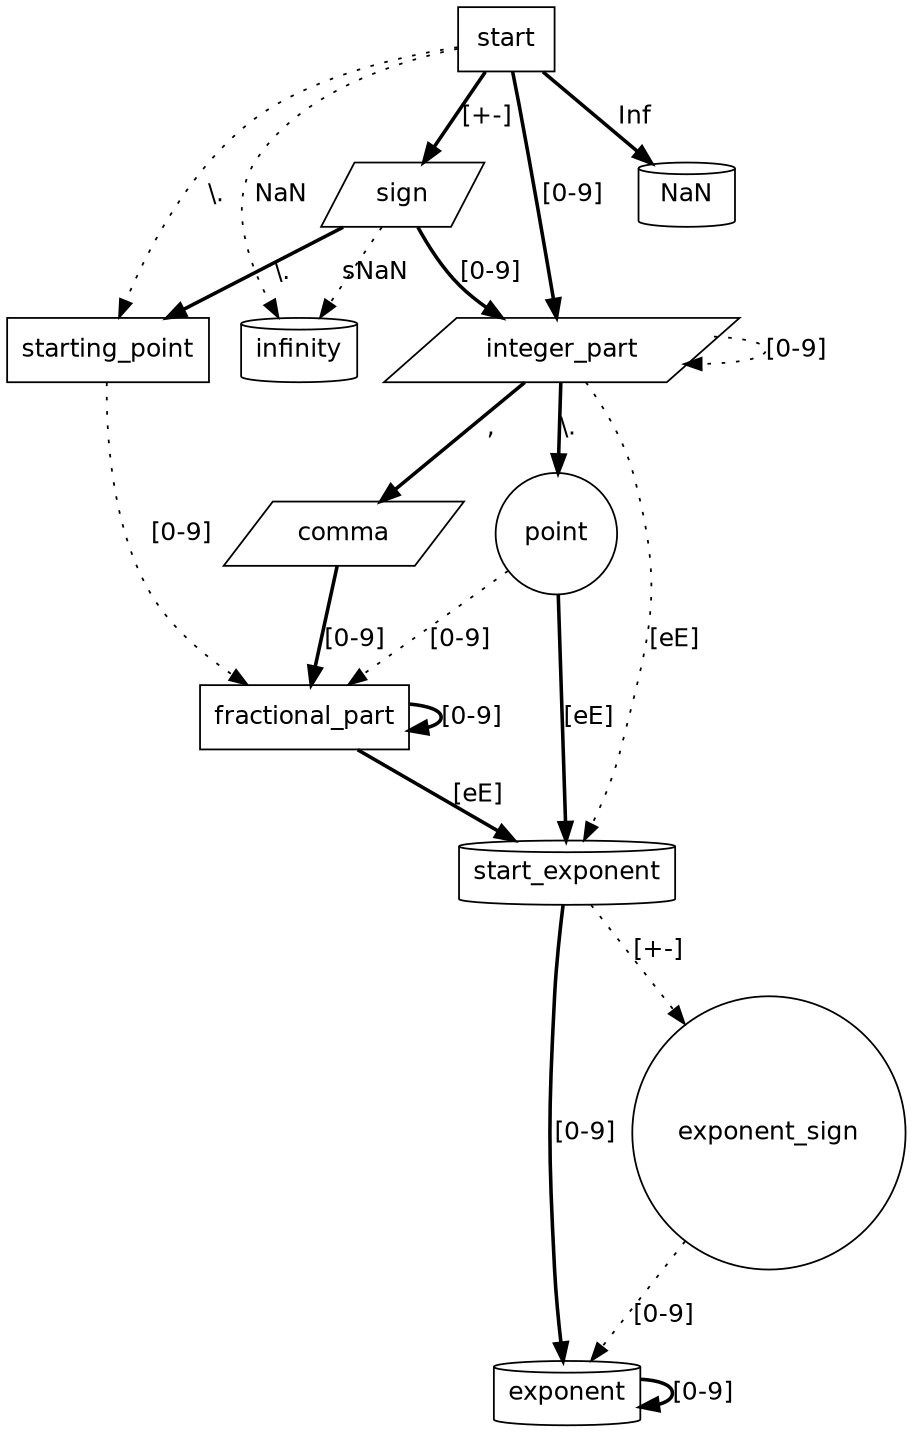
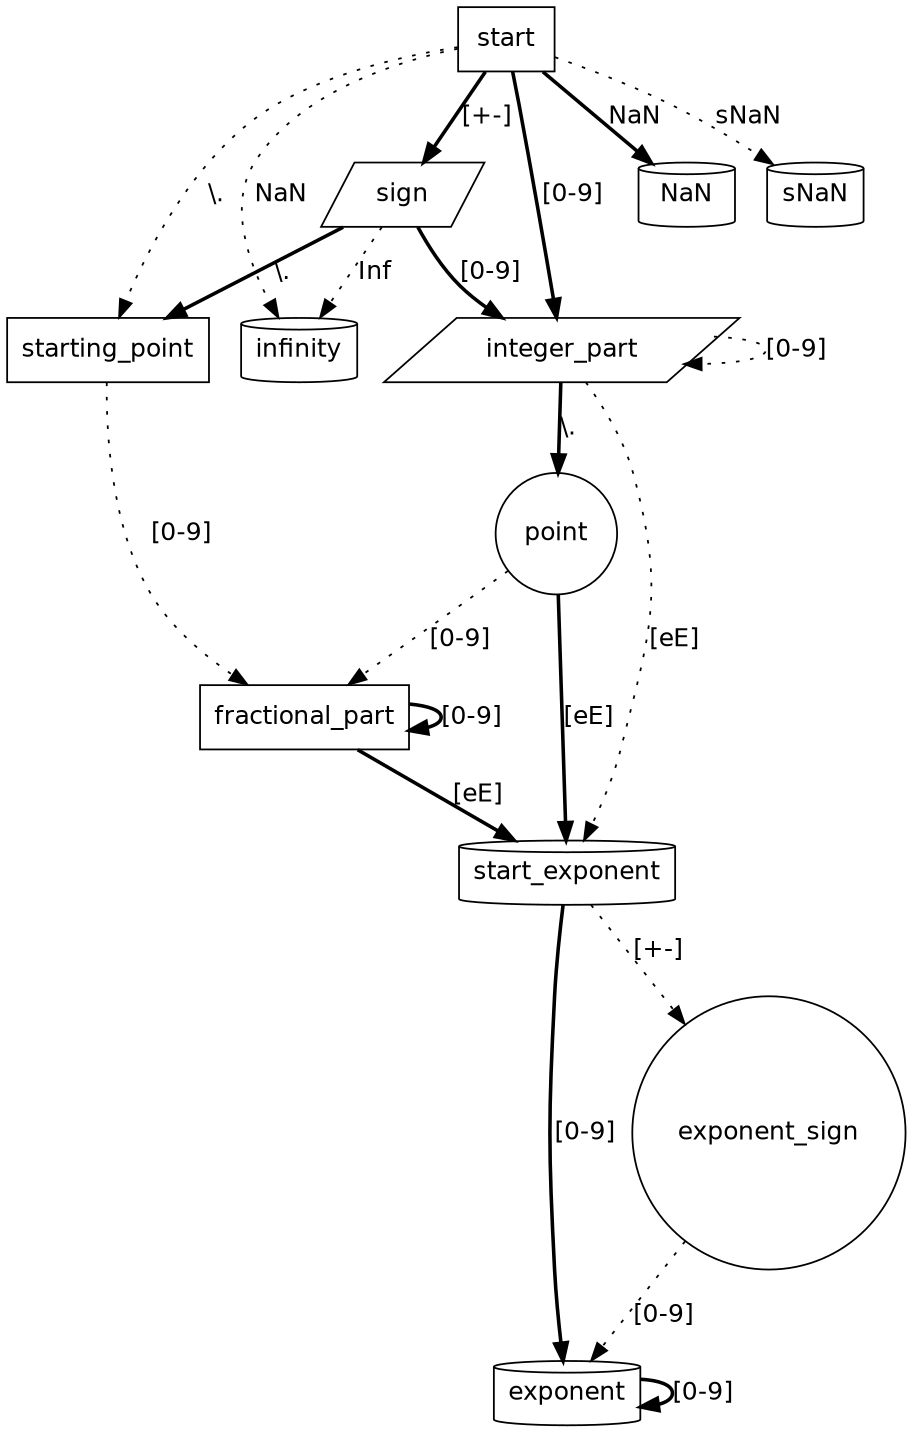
(635, 117) -> (635, 117)
none -> (815, 195)
(375, 272) -> (375, 272)
(344, 534) -> none
